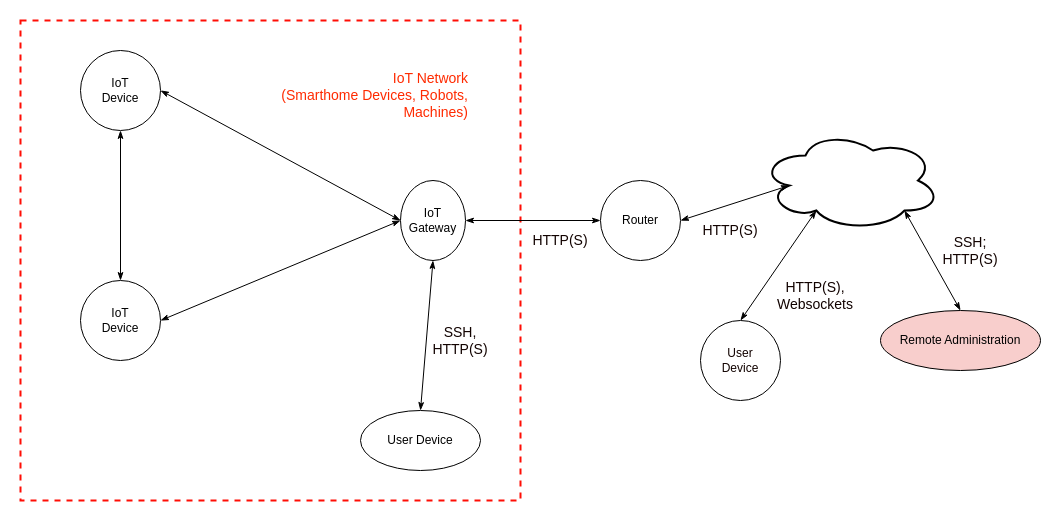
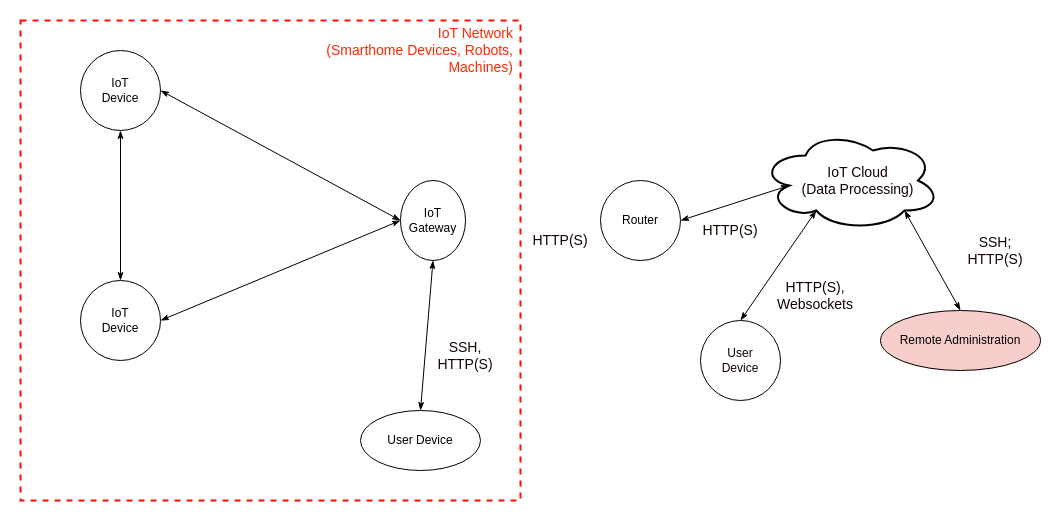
(376, 96) -> (421, 51)
none -> (858, 181)
(533, 221) -> none
(971, 251) -> (996, 251)
(461, 341) -> (466, 356)
